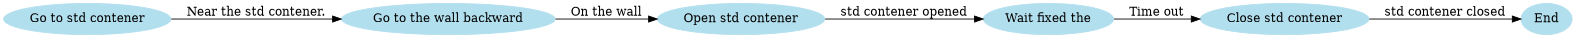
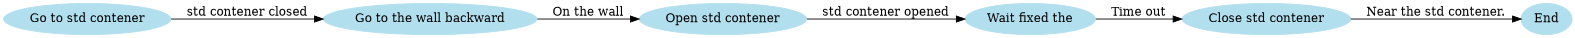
(256, 13) -> (247, 13)
(1445, 13) -> (1436, 13)
